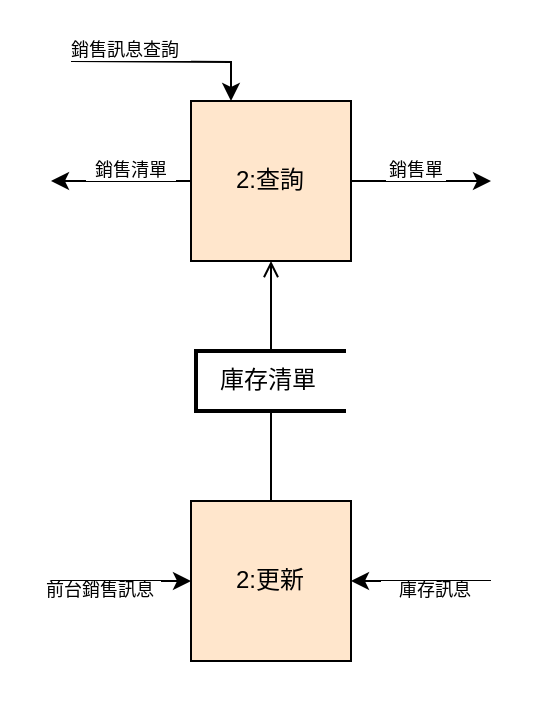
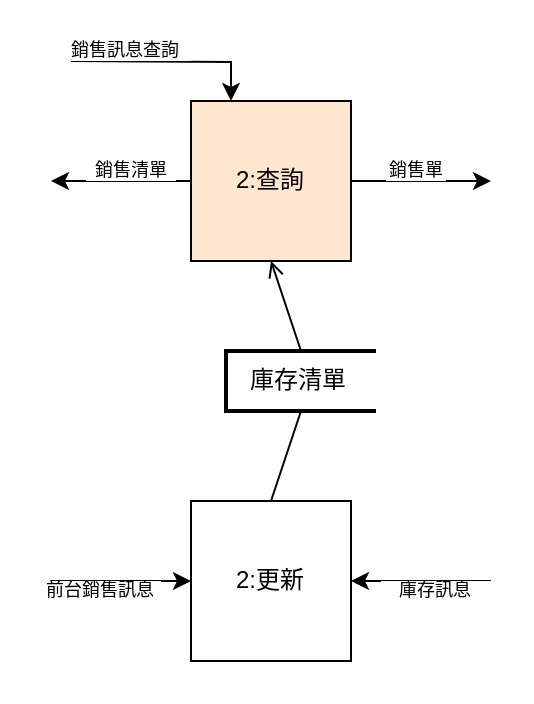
(271, 381) -> (301, 381)
(271, 581) -> (271, 581)
